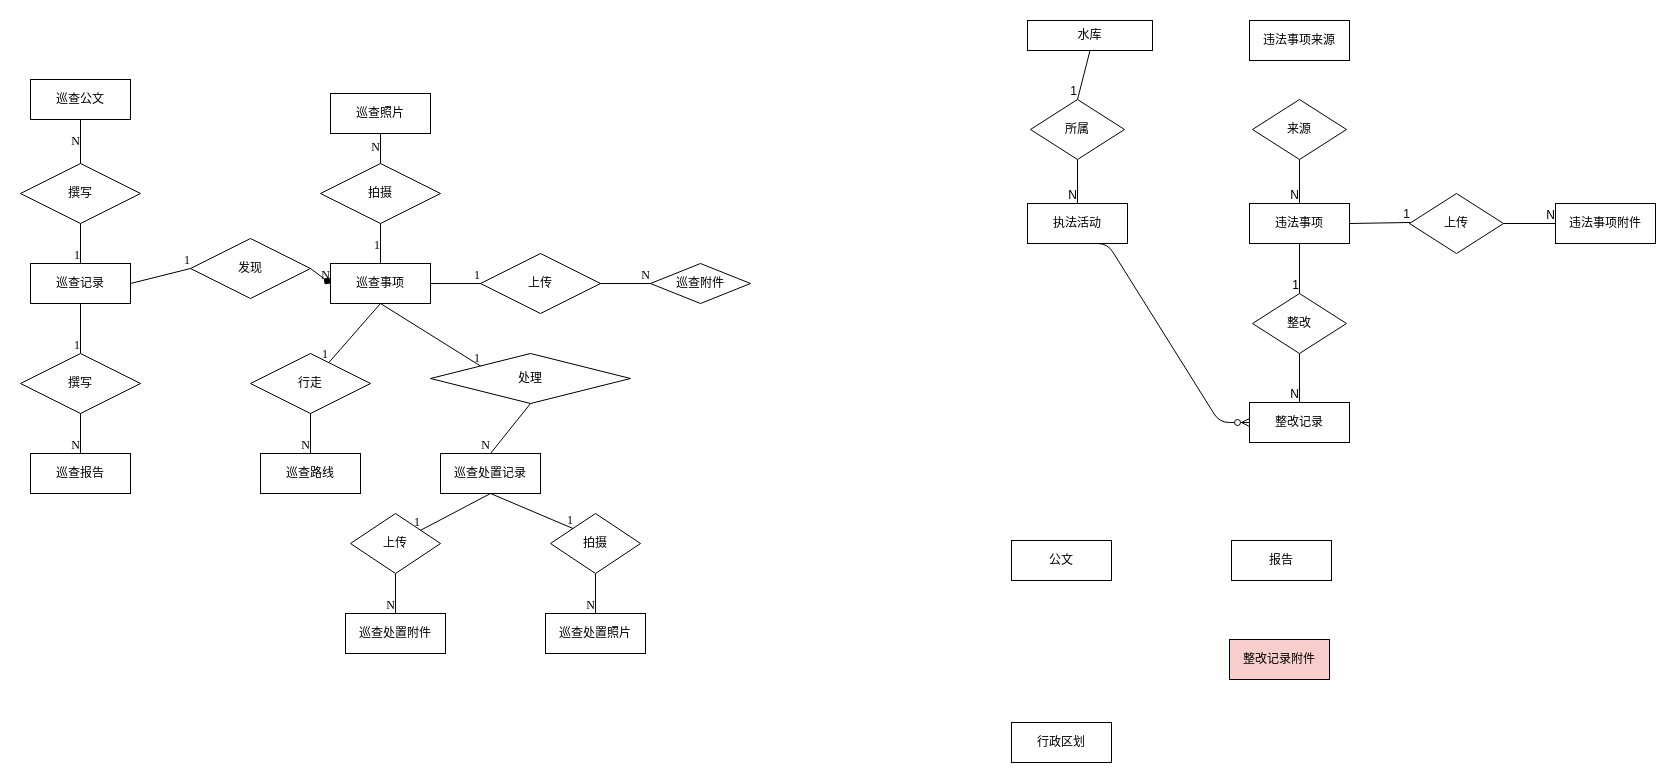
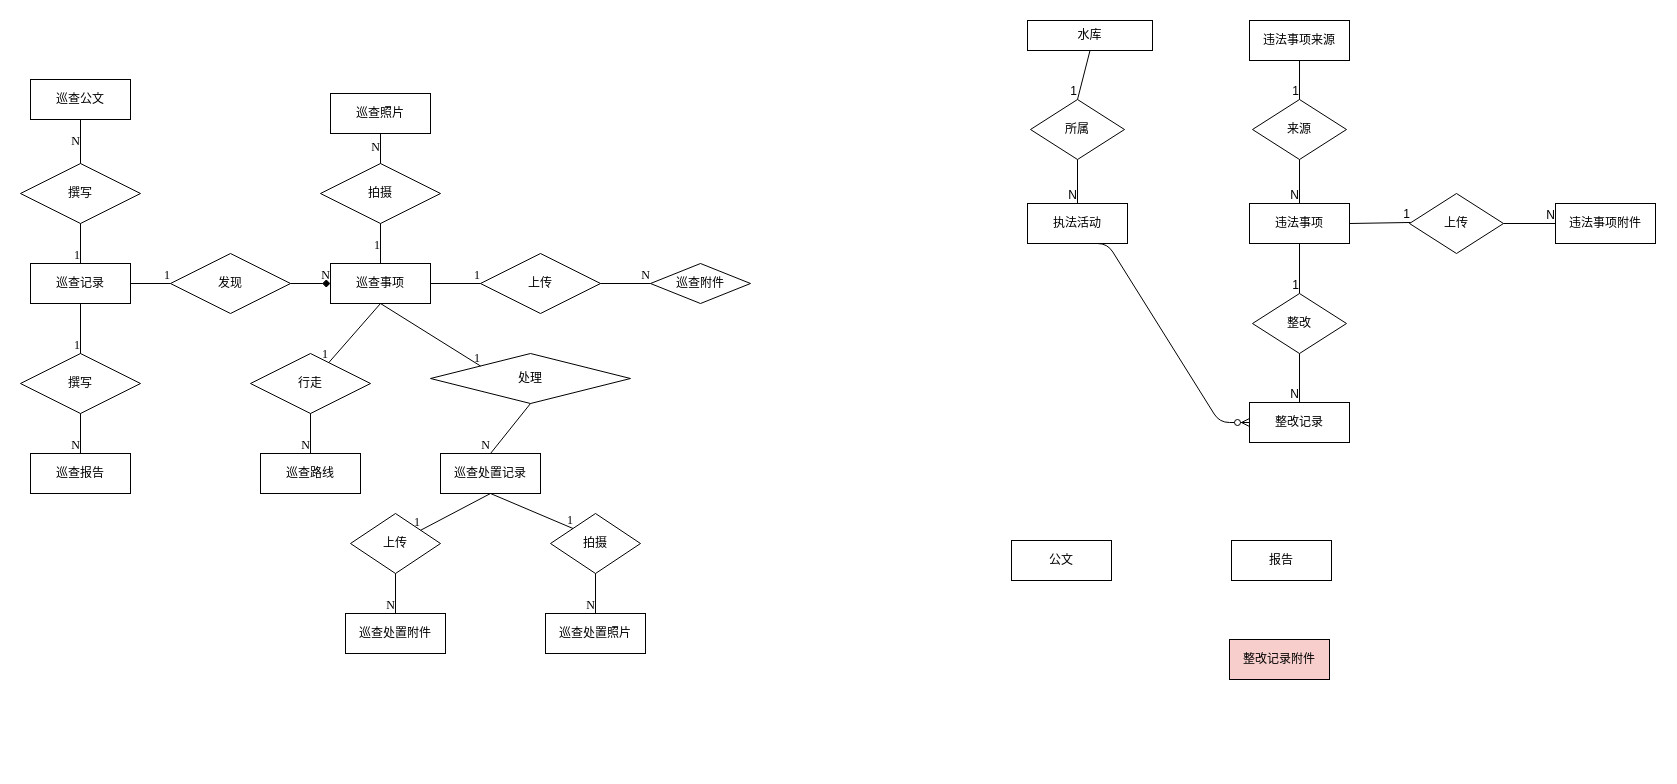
none -> (1300, 80)
(251, 269) -> (231, 284)
(1062, 743) -> none
